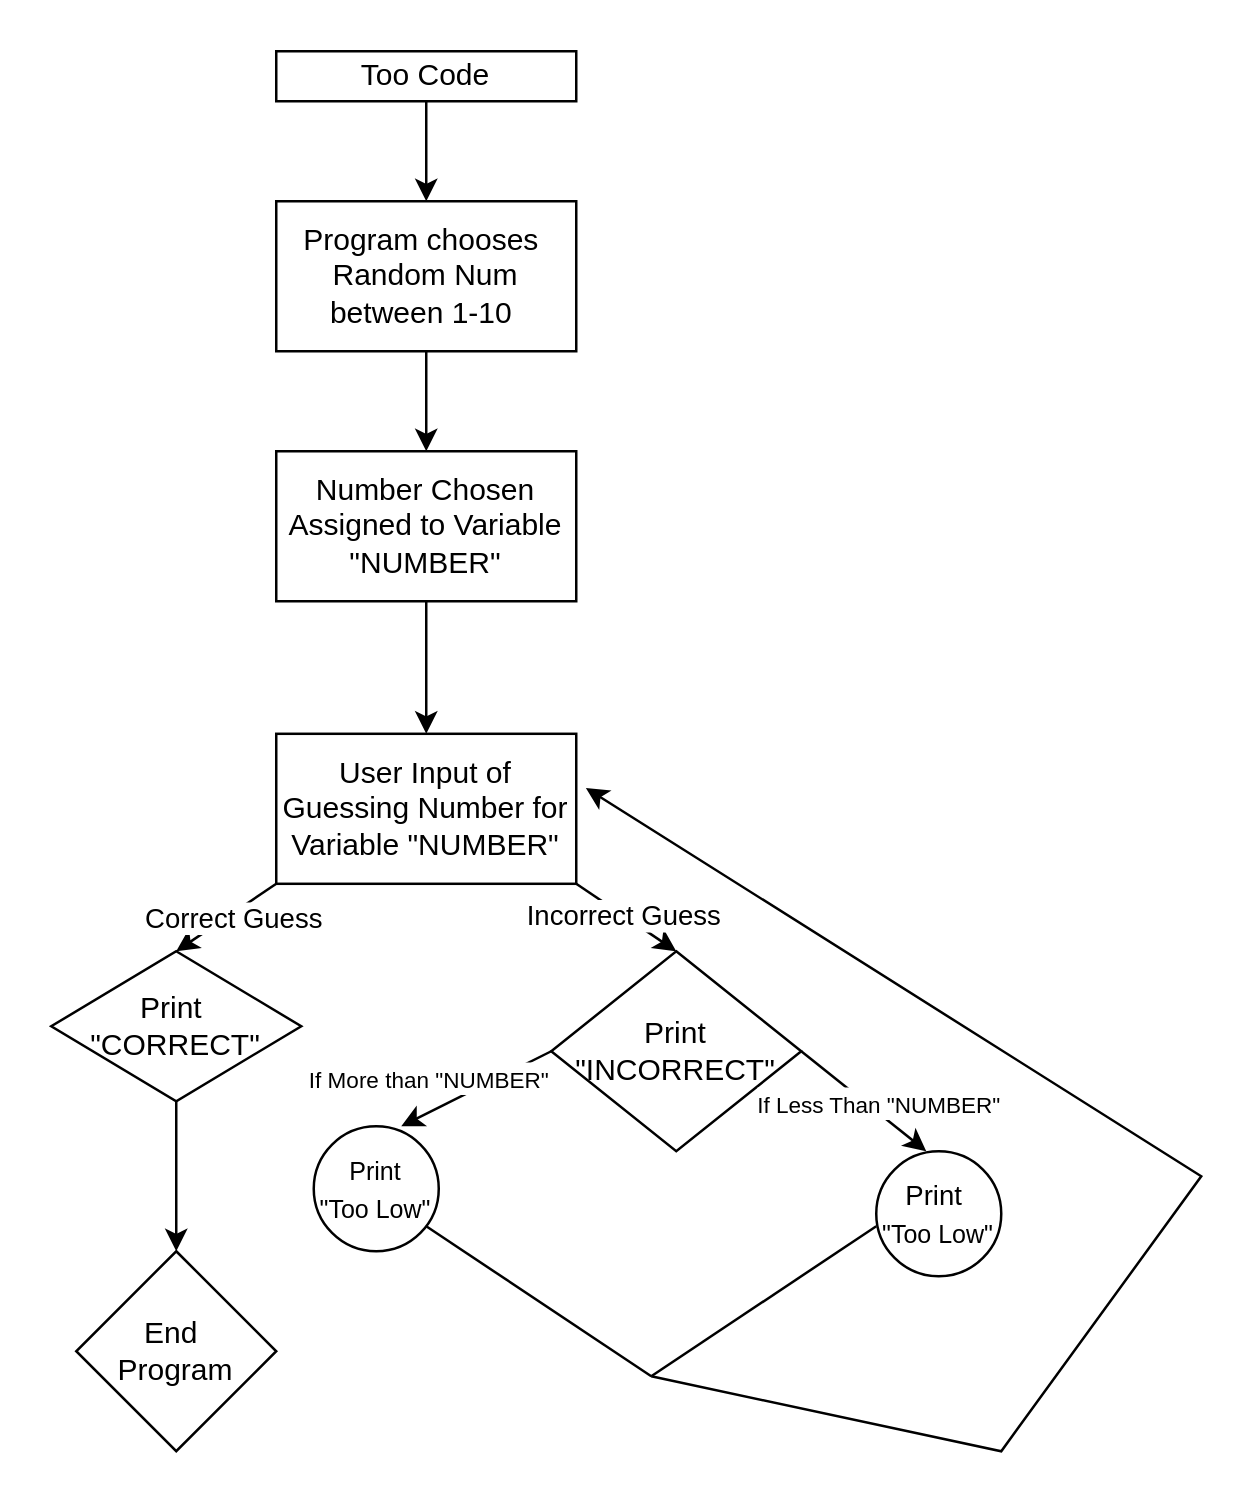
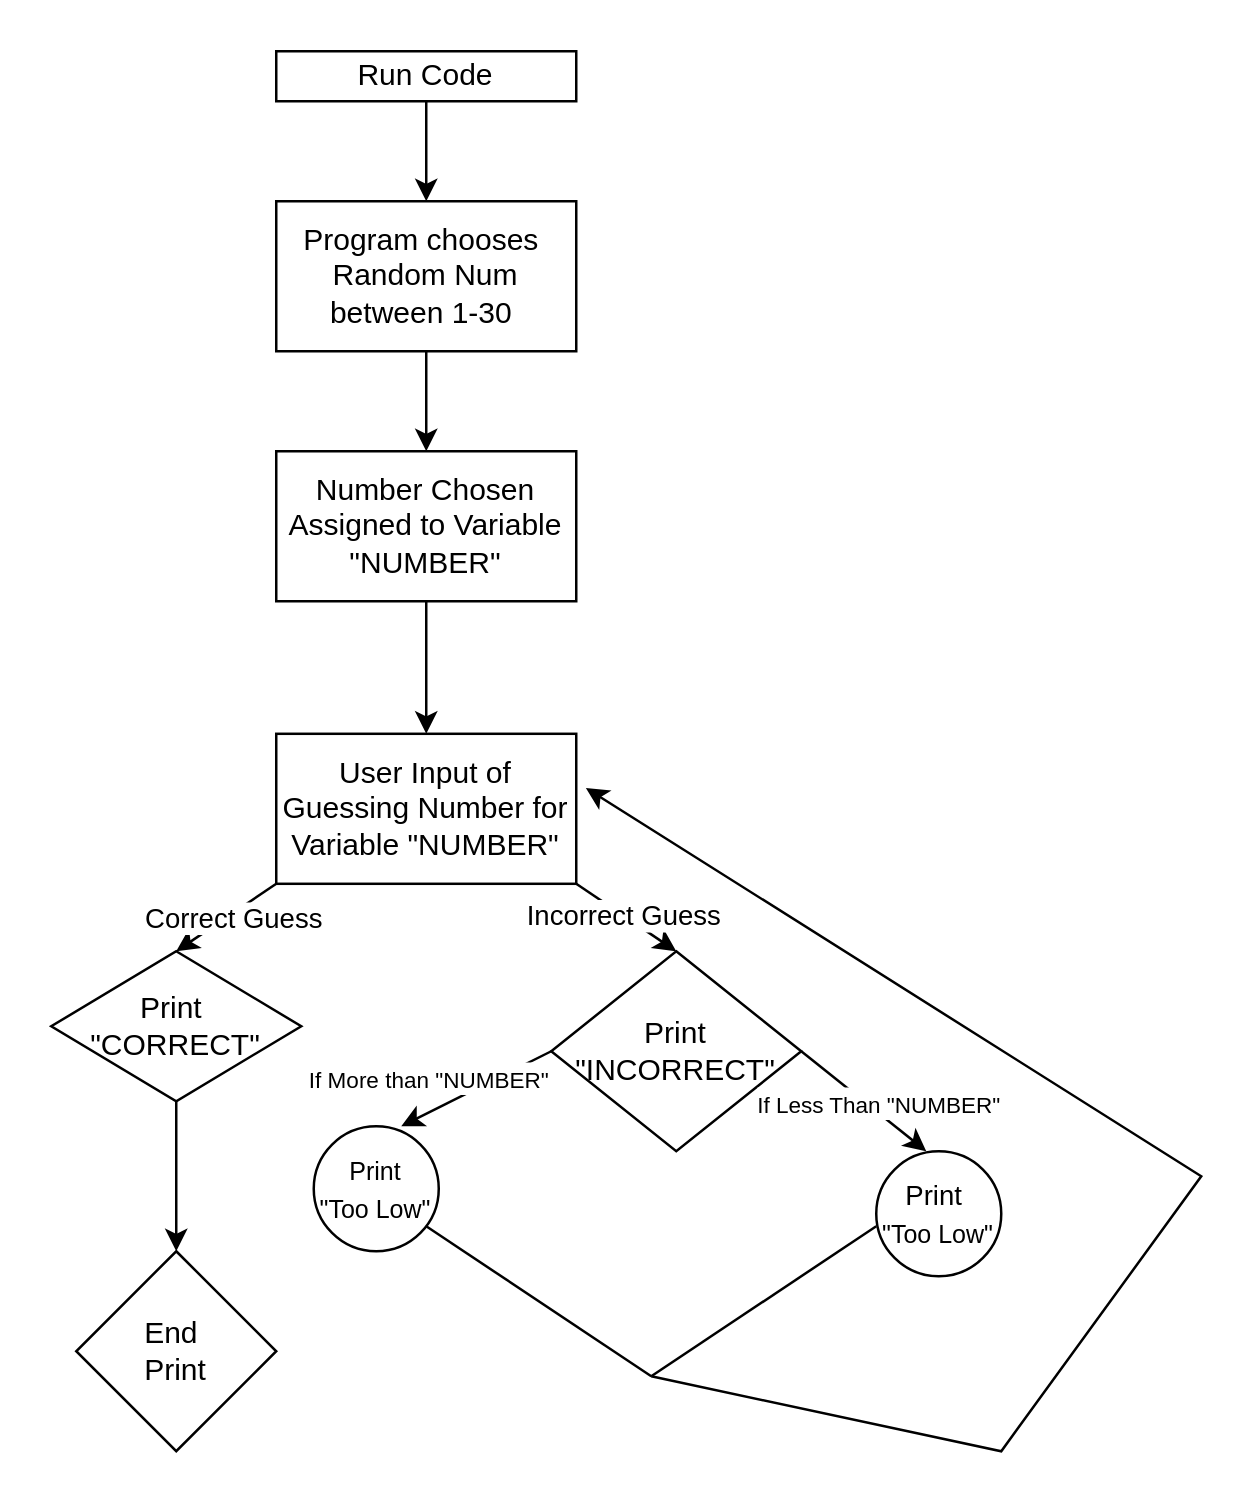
(426, 76) -> (426, 76)
(426, 276) -> (426, 276)
(176, 1351) -> (176, 1351)
